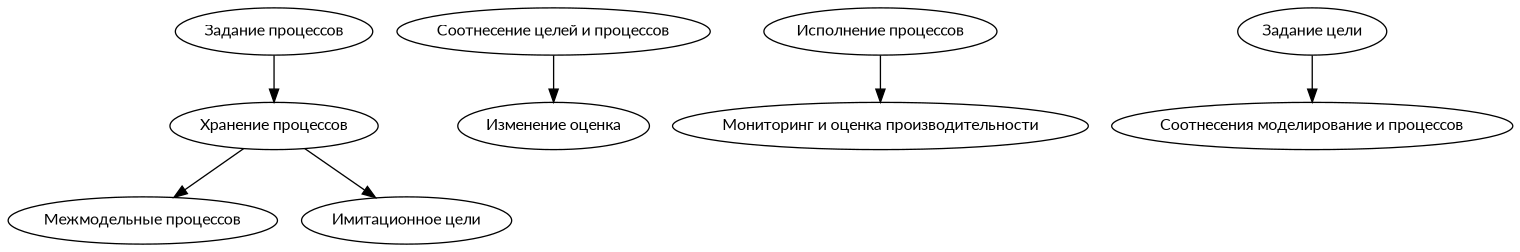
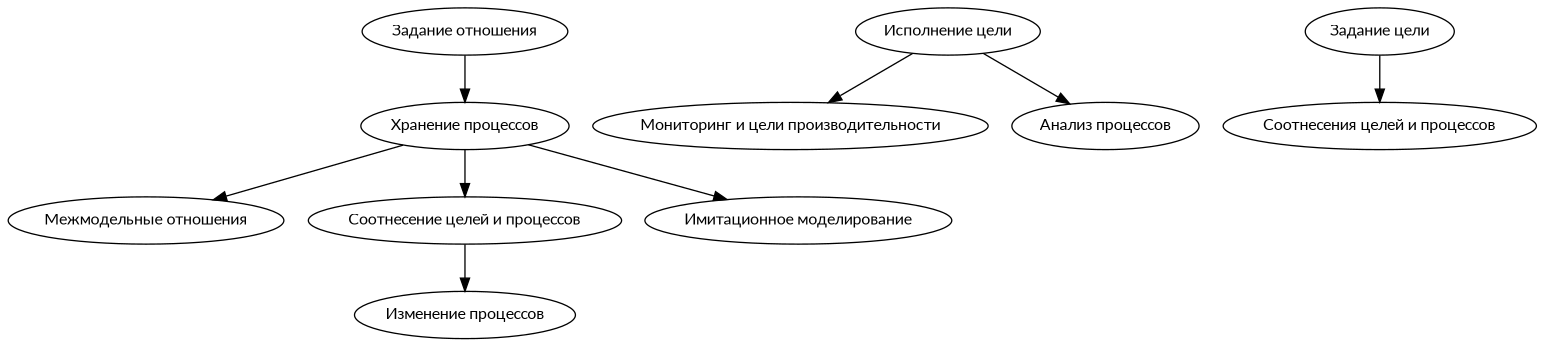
(274, 32) -> (465, 32)
(880, 32) -> (948, 32)
(554, 126) -> (465, 315)
(880, 126) -> (790, 126)
none -> (1105, 126)
(1312, 126) -> (1380, 126)
none -> (465, 167)
(143, 220) -> (146, 220)
(407, 220) -> (798, 220)
